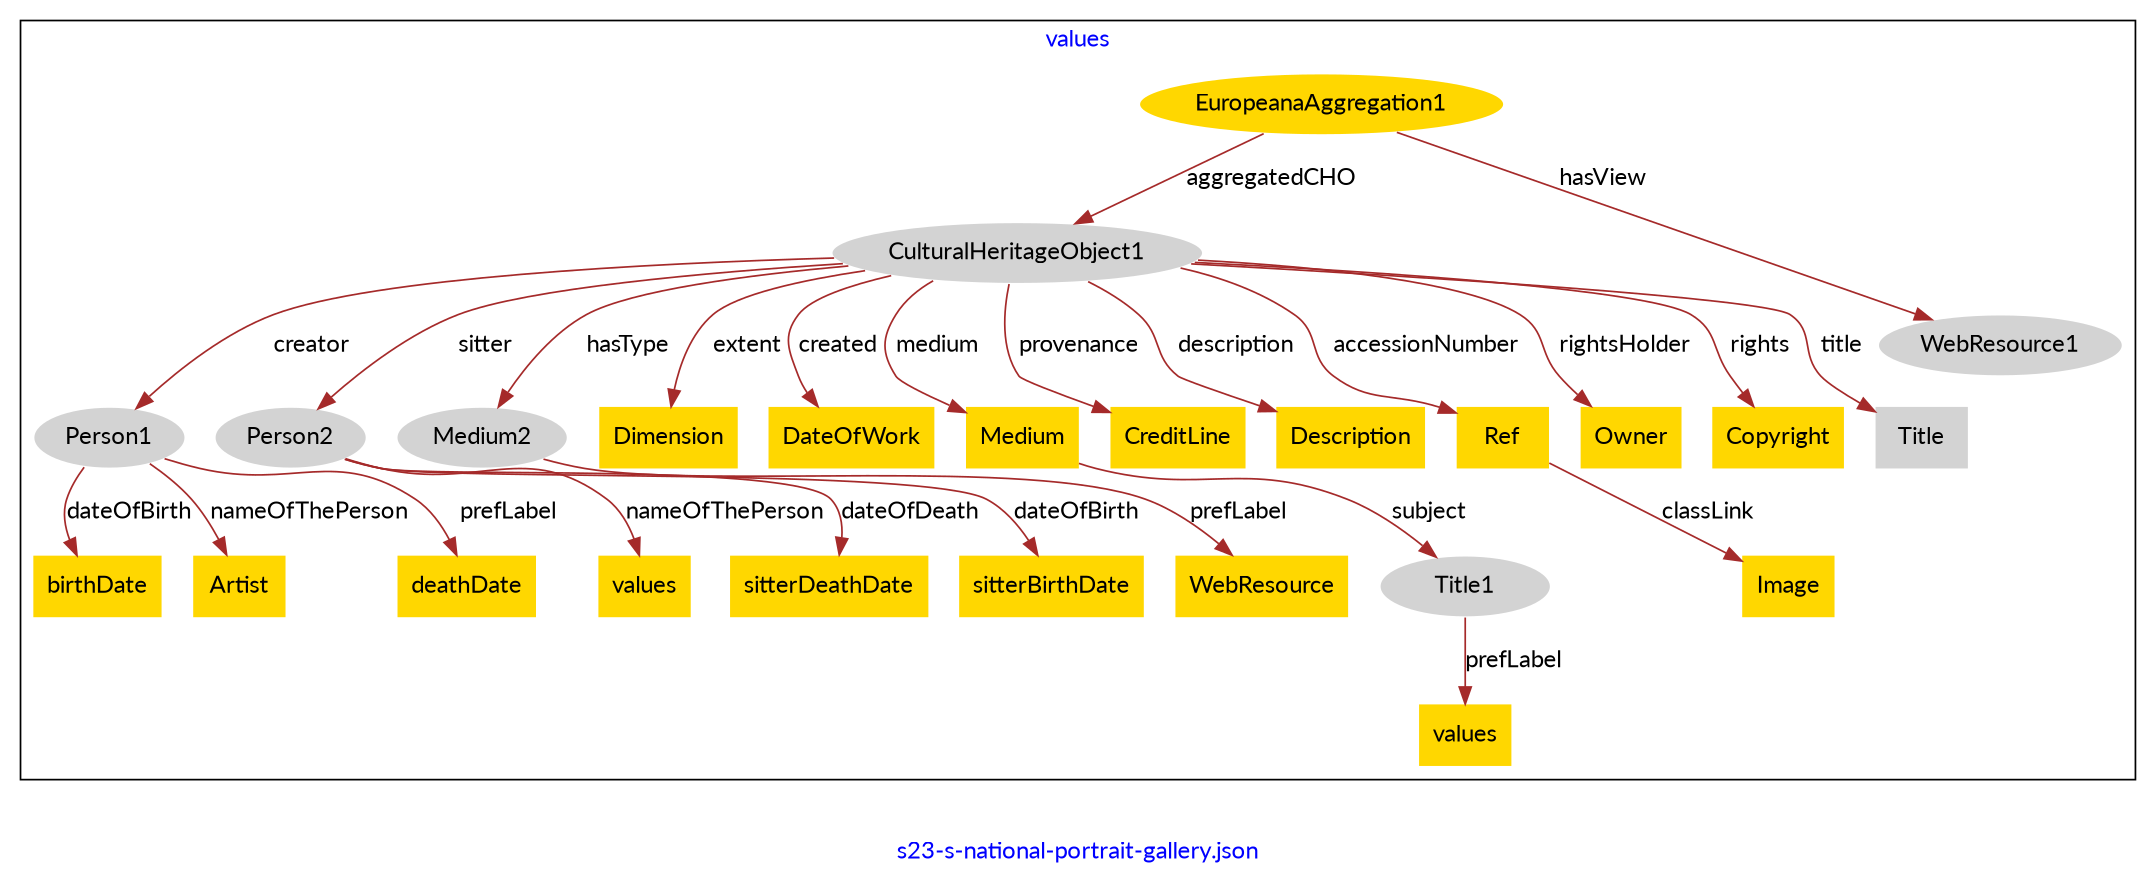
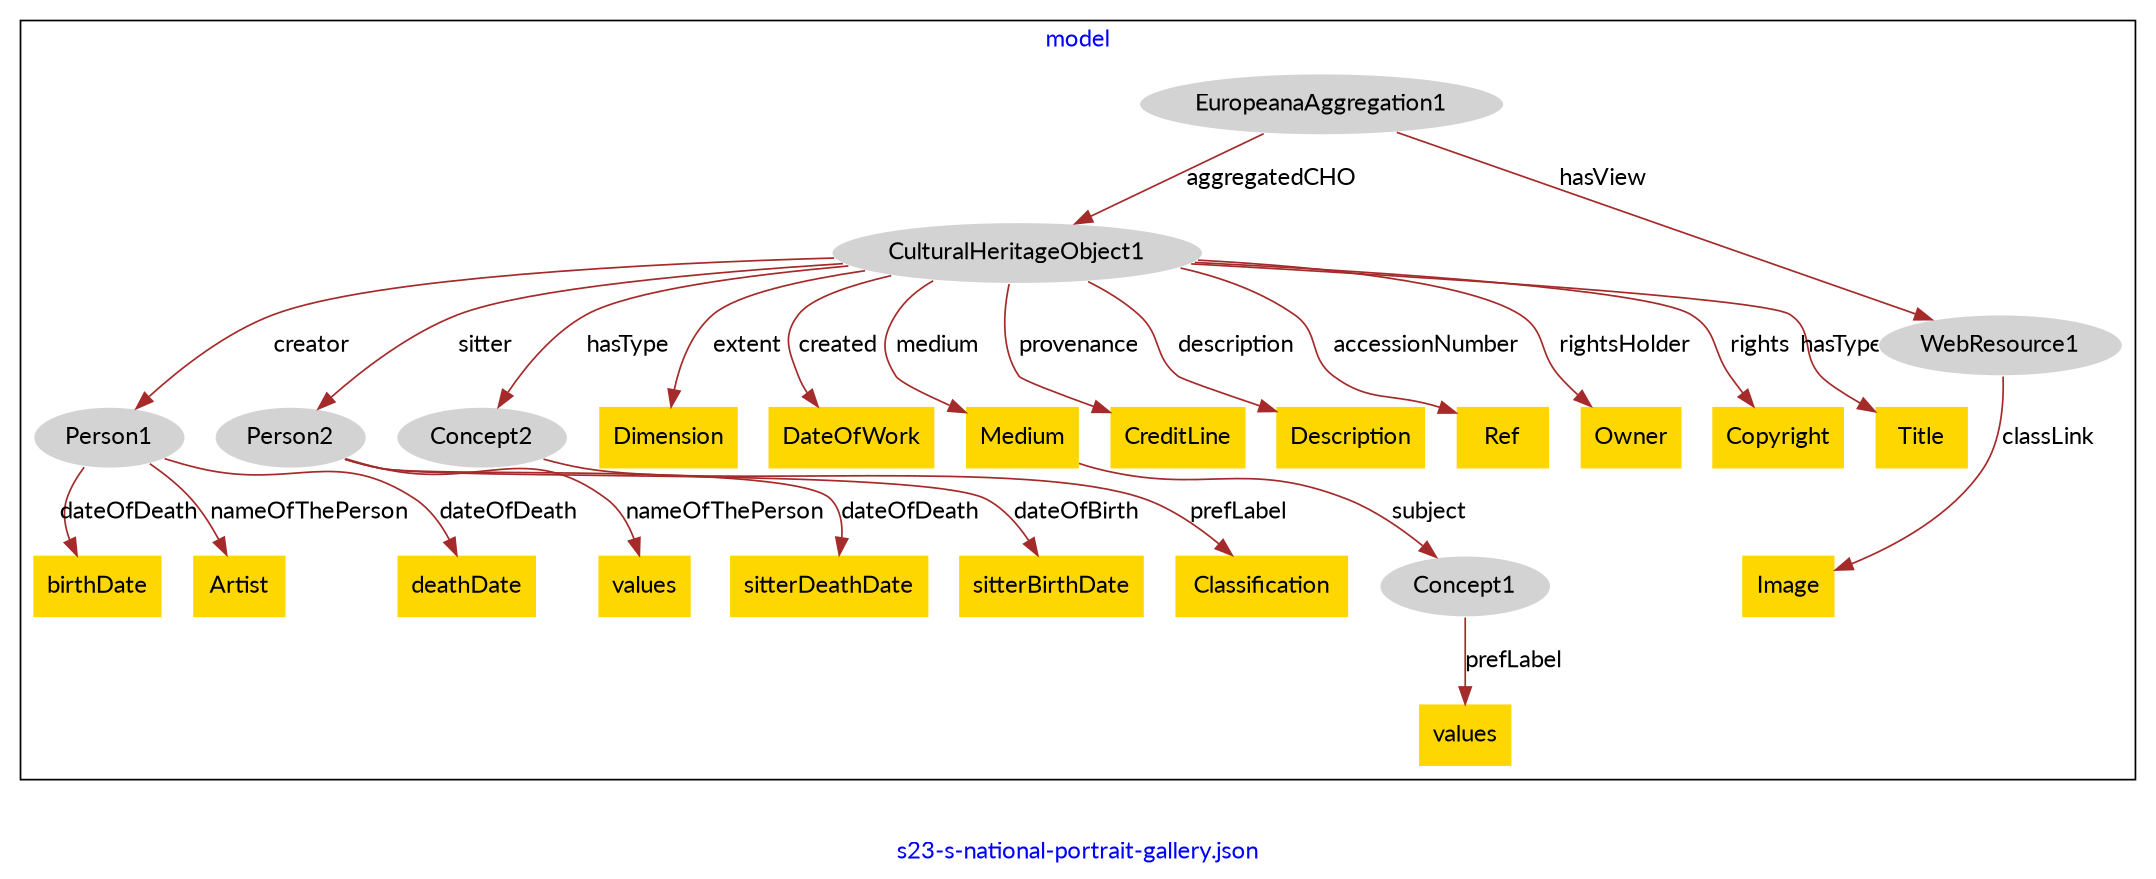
(1078, 40) -> (1078, 40)
(1322, 104) -> (1322, 104)
(1842, 345) -> (1842, 345)
(482, 438) -> (482, 438)
(1922, 438) -> (1922, 438)
(1638, 508) -> (1961, 495)
(129, 512) -> (129, 512)
(509, 512) -> (509, 512)
(1262, 586) -> (1262, 586)
(1465, 586) -> (1465, 586)
